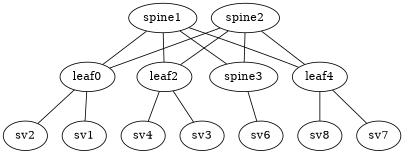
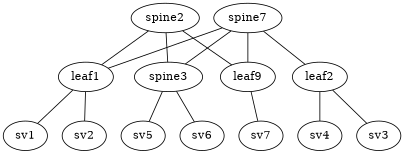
(163, 18) -> (248, 18)
(209, 44) -> none
(88, 77) -> (86, 77)
(320, 77) -> (248, 77)
none -> (143, 136)
(320, 136) -> none
